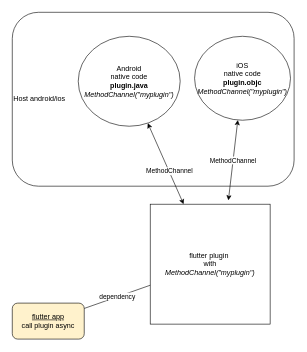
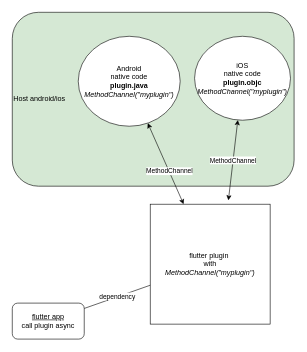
(43, 99) -> (43, 99)
(48, 321) -> (48, 321)
